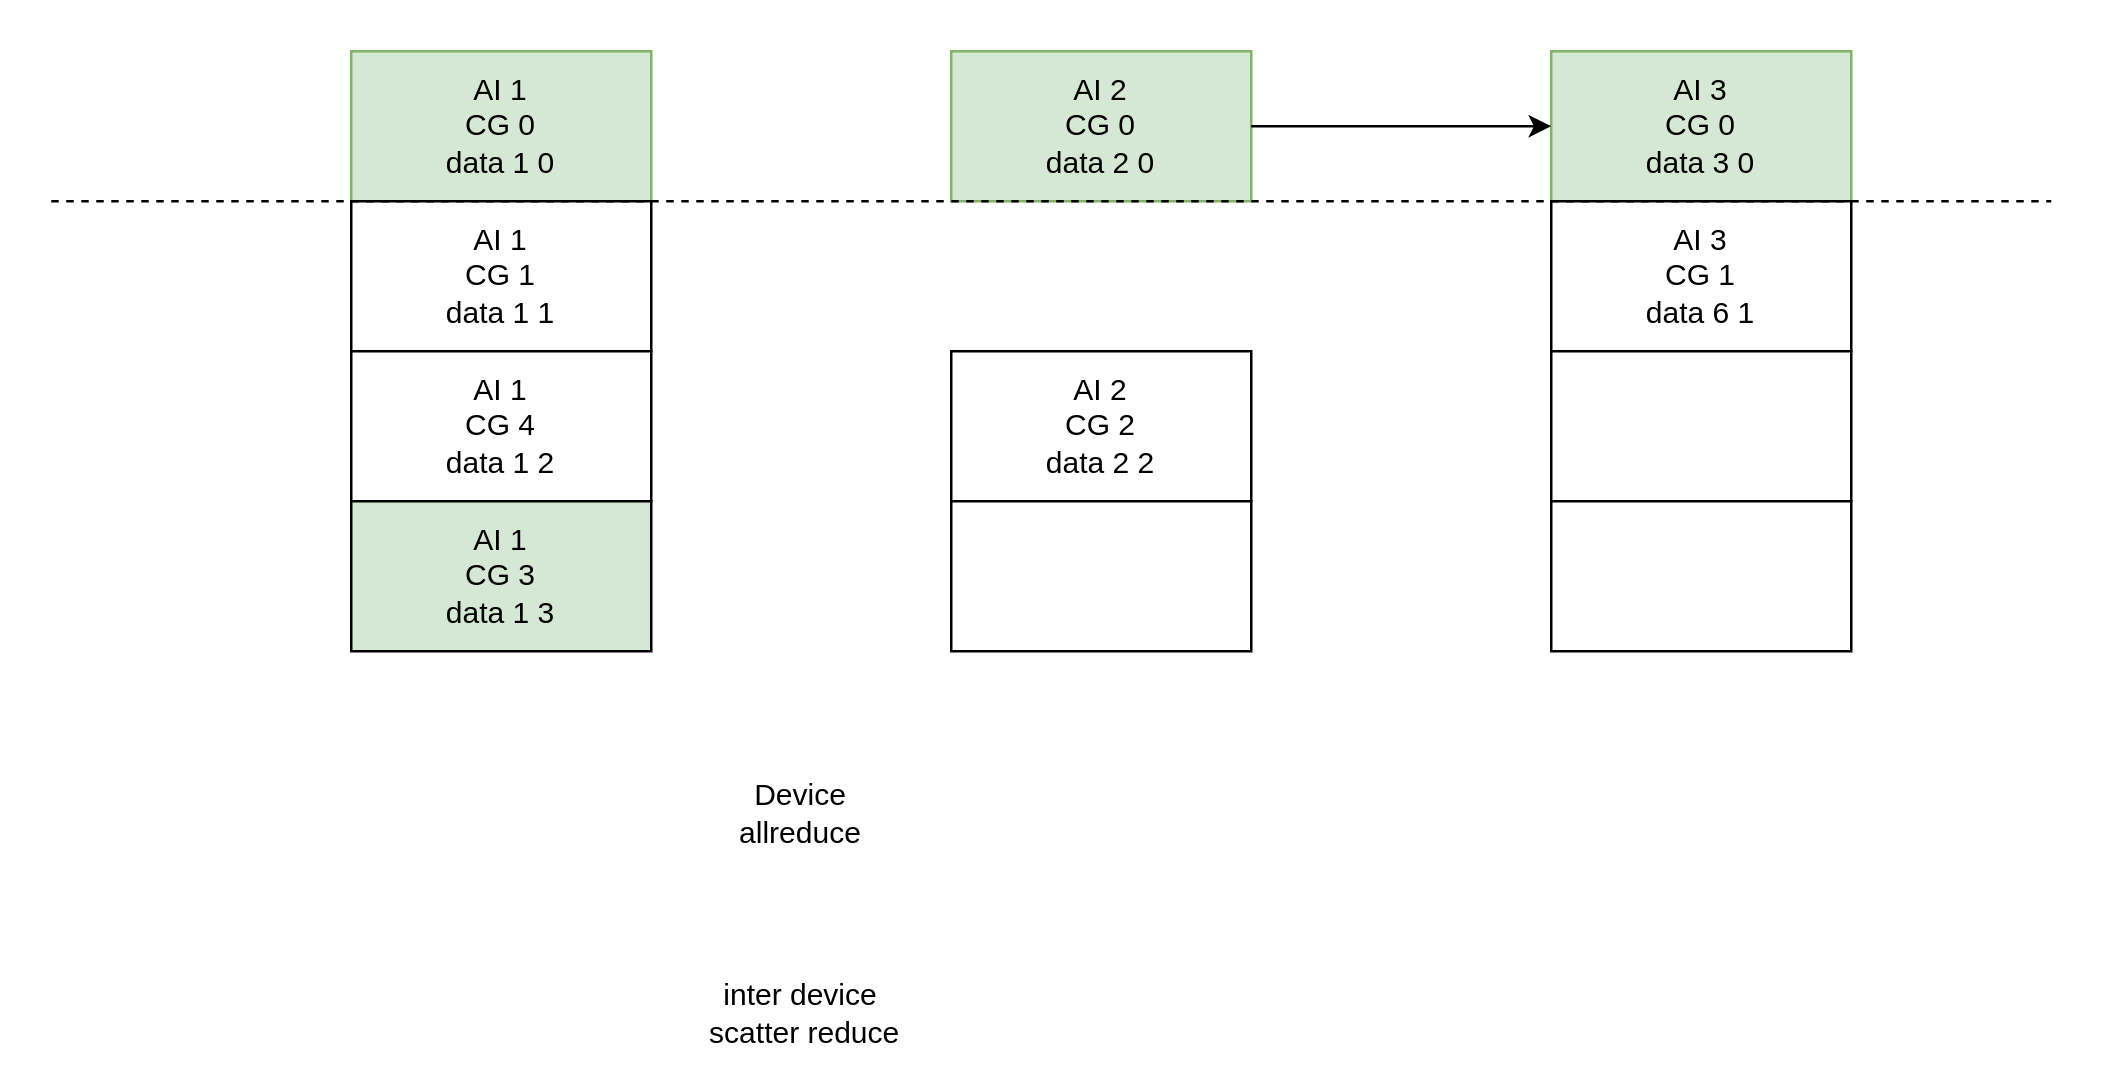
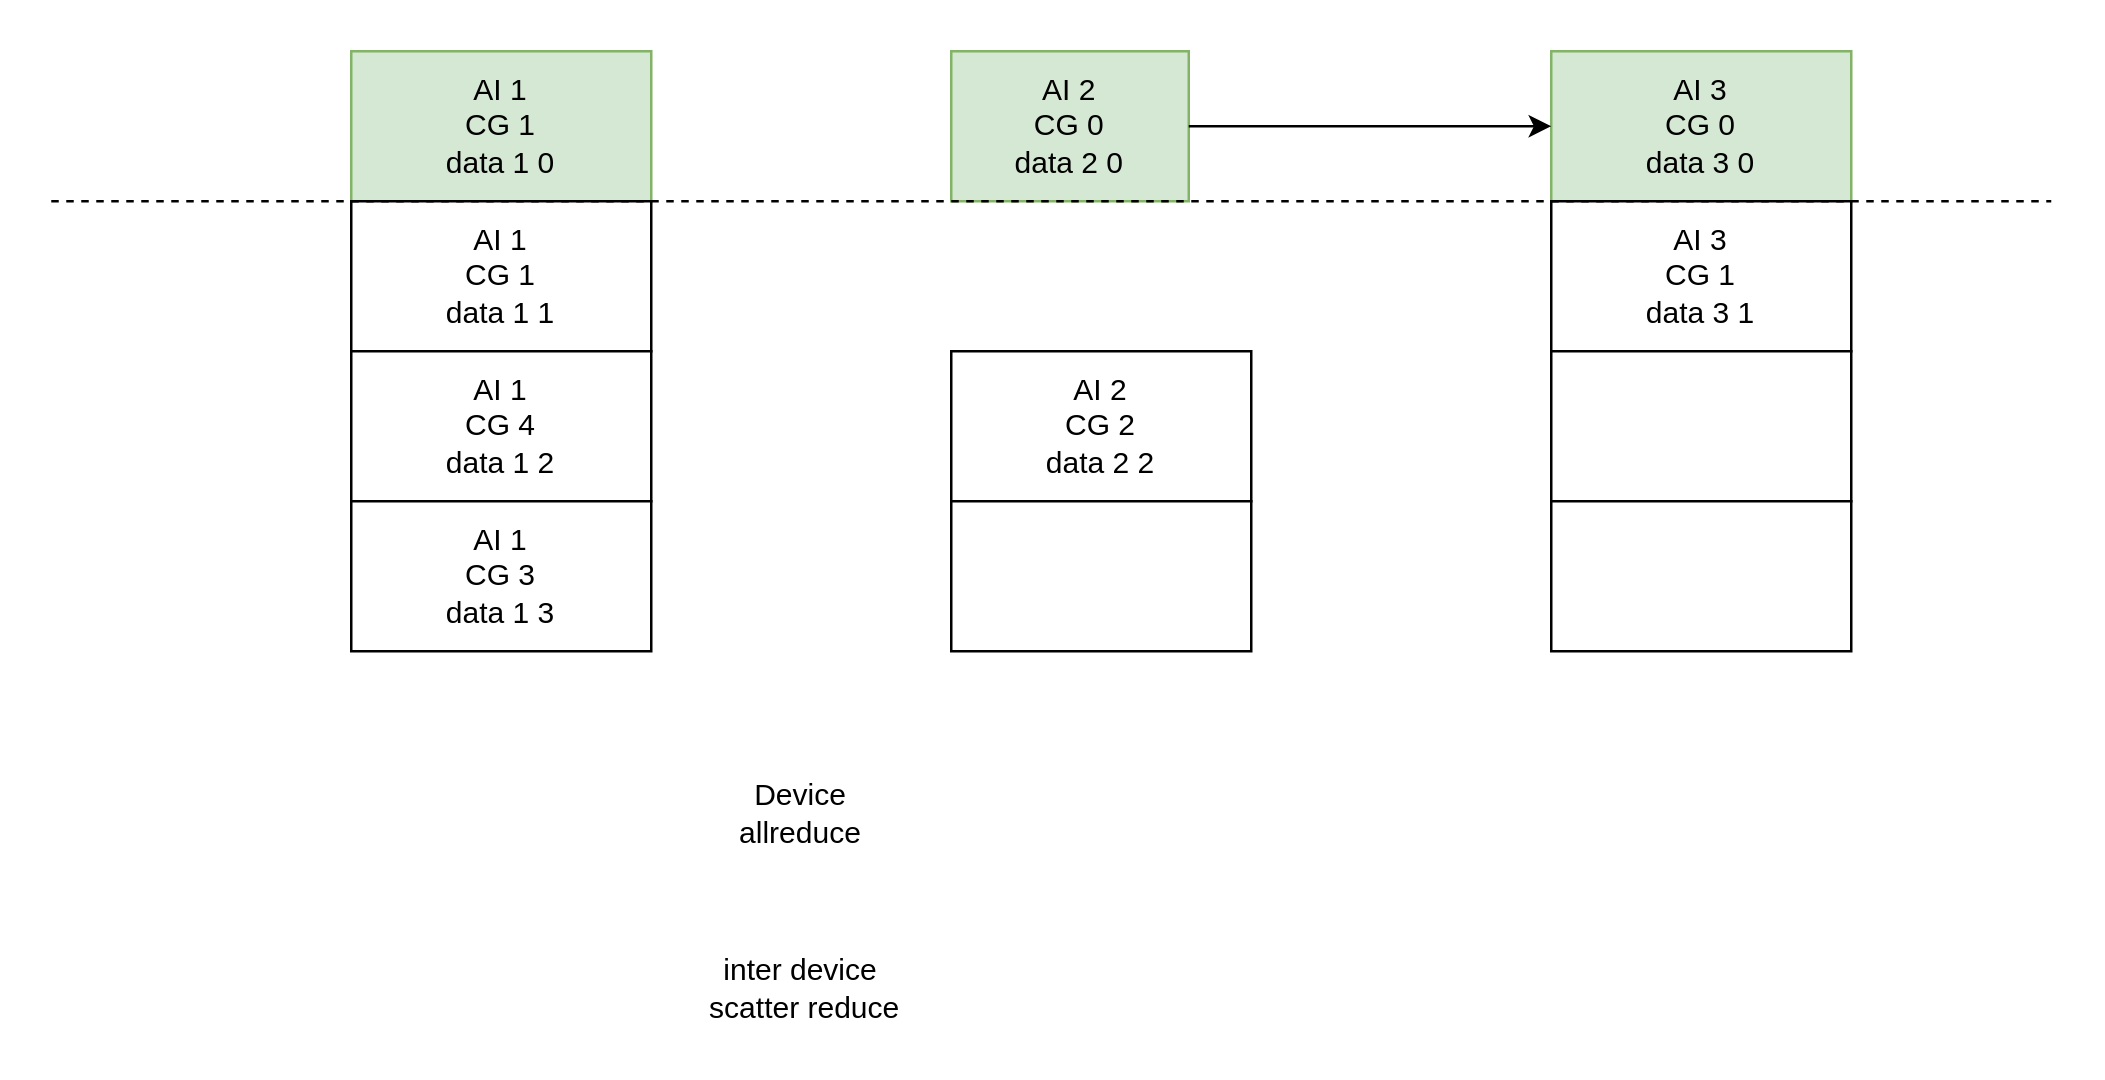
(501, 126) -> (501, 126)
(1101, 126) -> (1070, 126)
(1701, 276) -> (1701, 276)
(501, 576) -> (501, 576)
(801, 1014) -> (801, 989)
